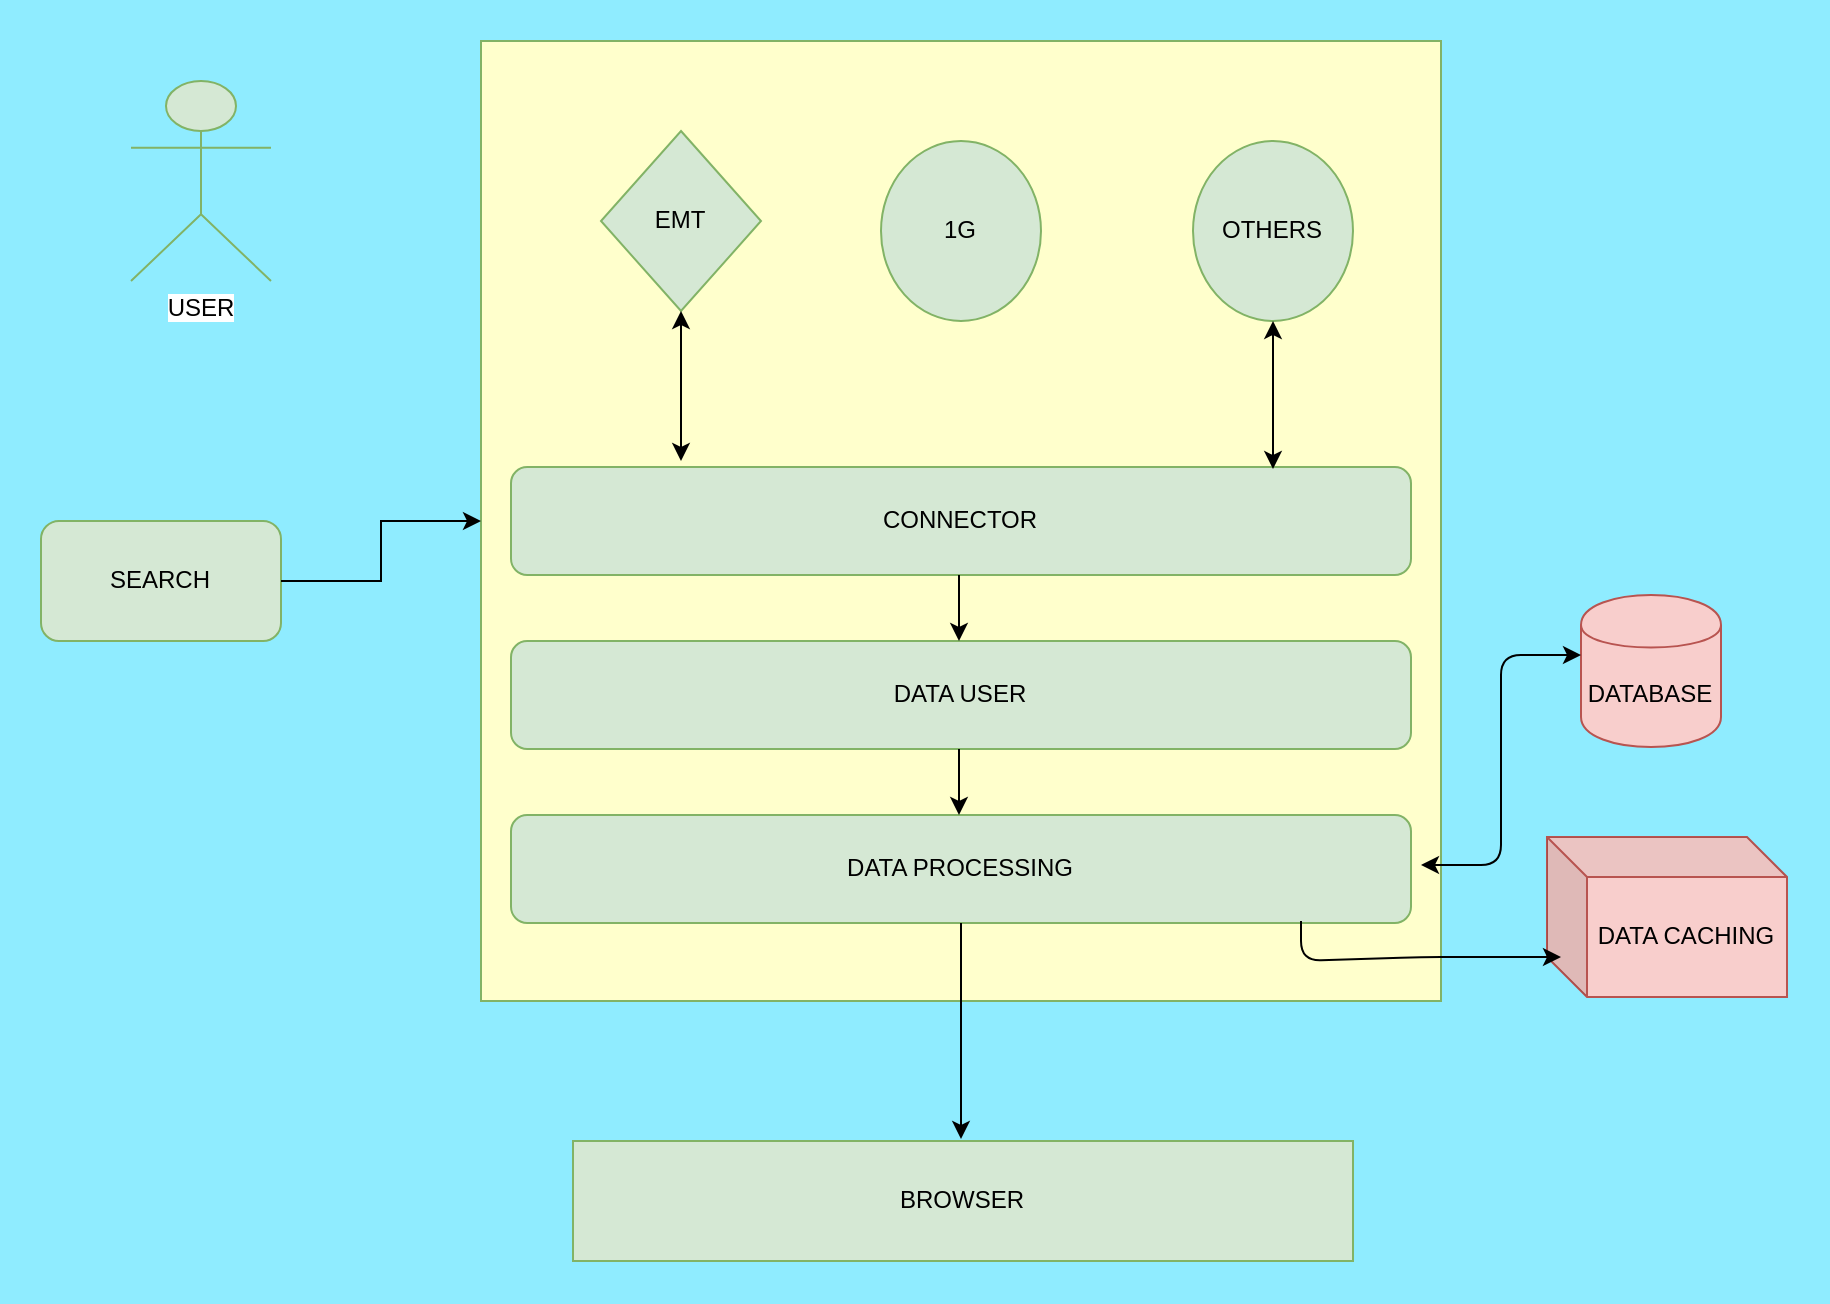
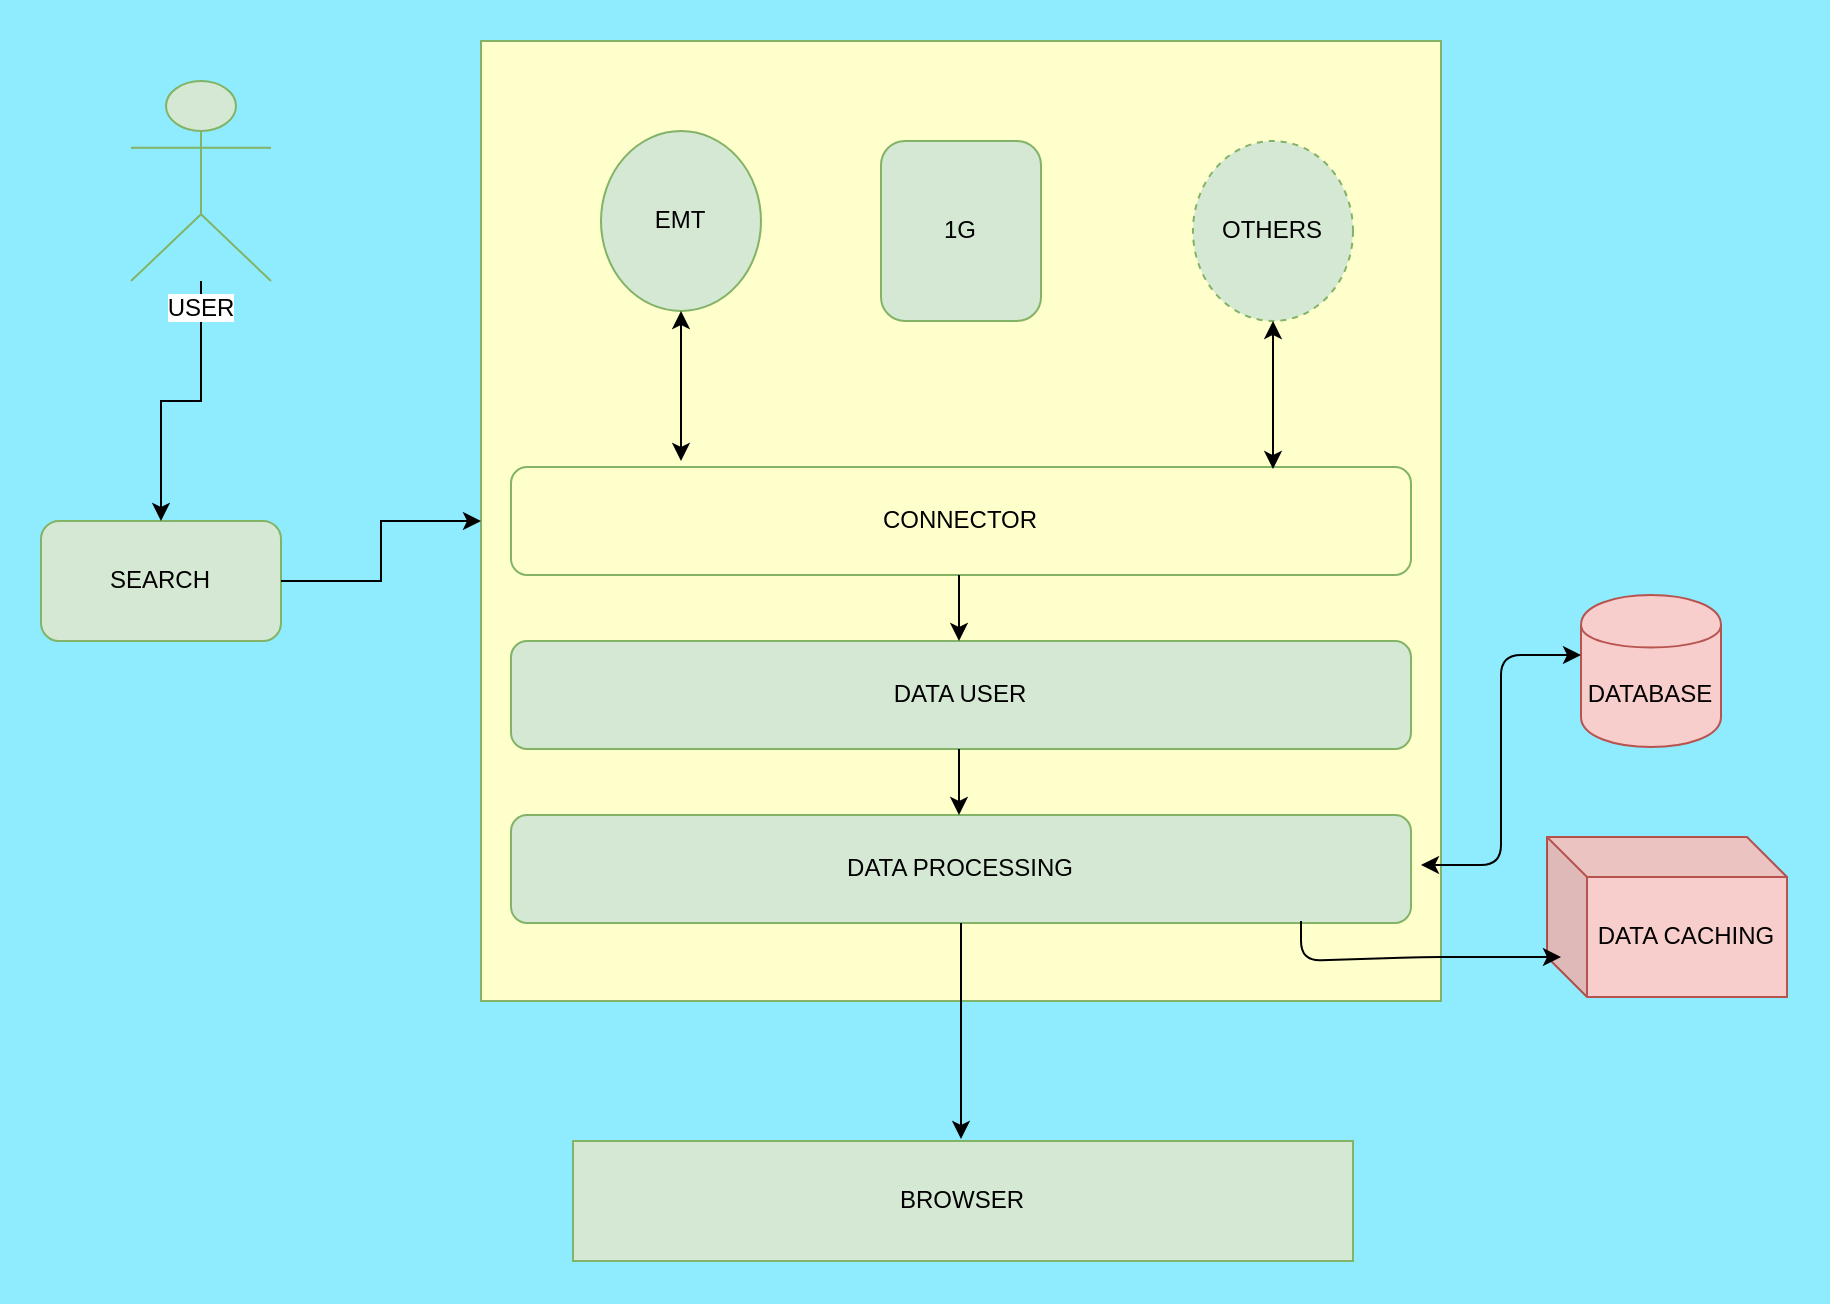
(681, 221) -> (681, 221)
(961, 231) -> (961, 231)
(1273, 231) -> (1273, 231)
none -> (168, 401)
(961, 521) -> (961, 521)
